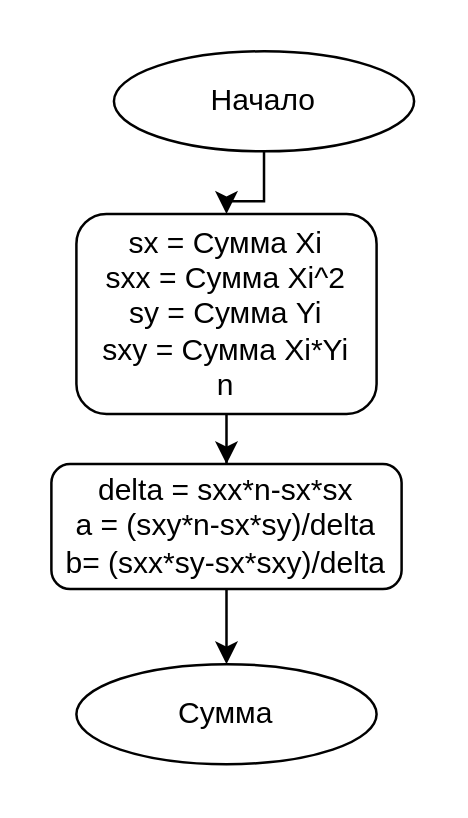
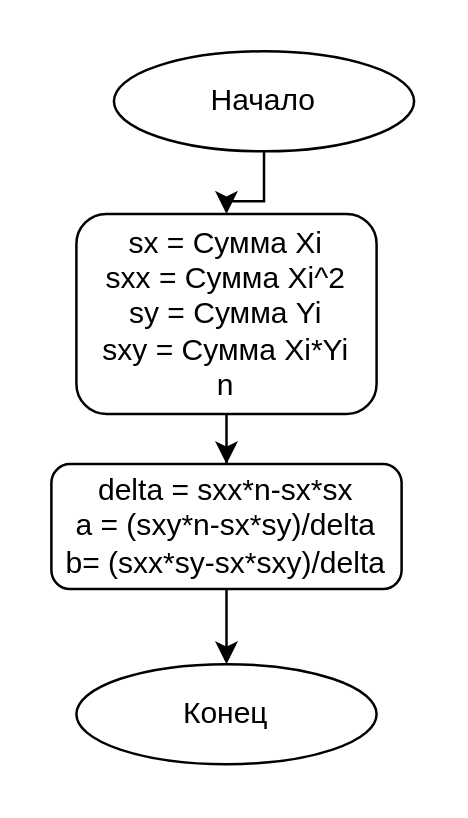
(226, 714) -> (226, 714)
